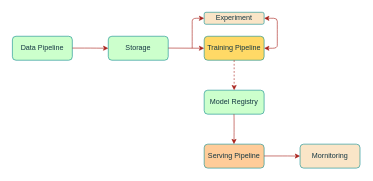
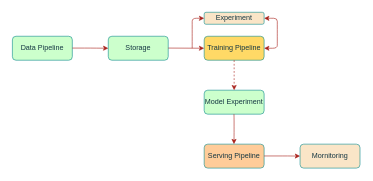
(234, 102) -> (234, 102)
